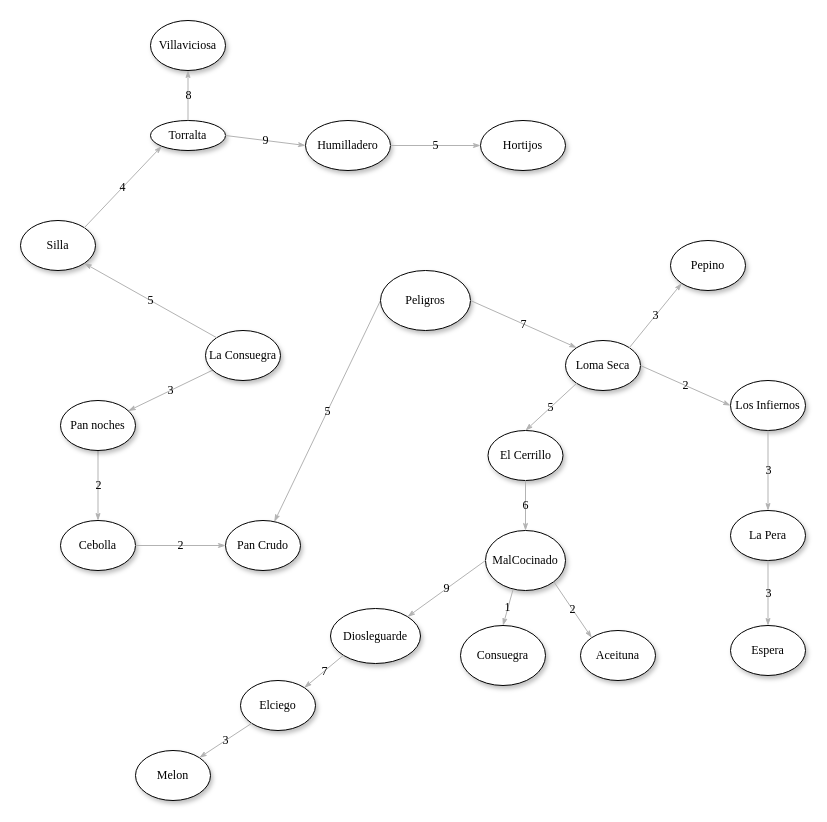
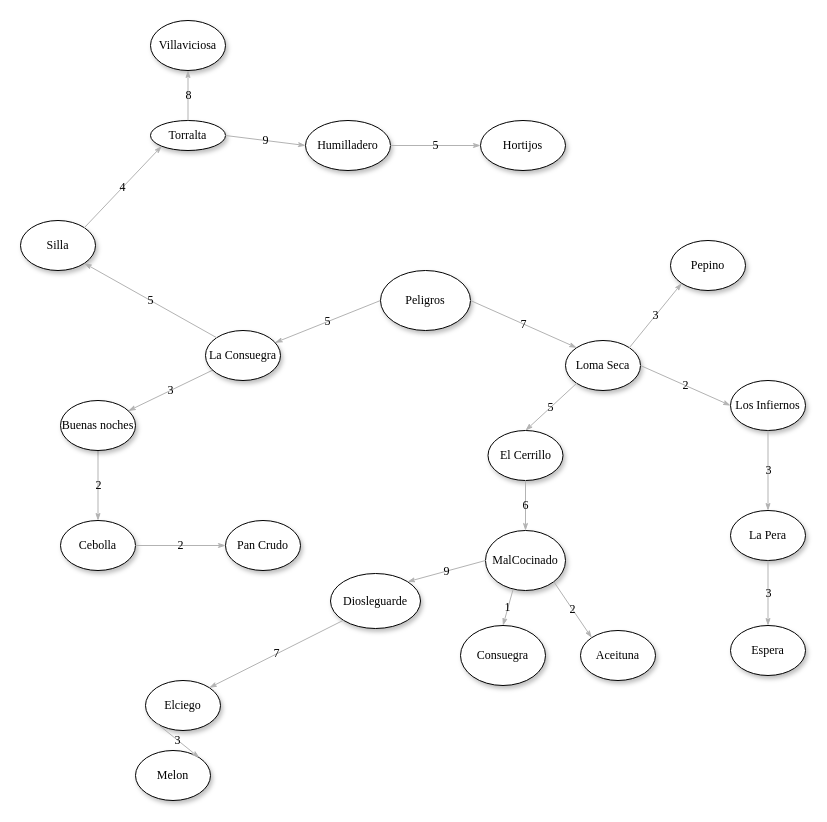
(328, 411) -> (327, 322)
(98, 426) -> (98, 426)
(376, 636) -> (376, 601)
(278, 706) -> (183, 706)
